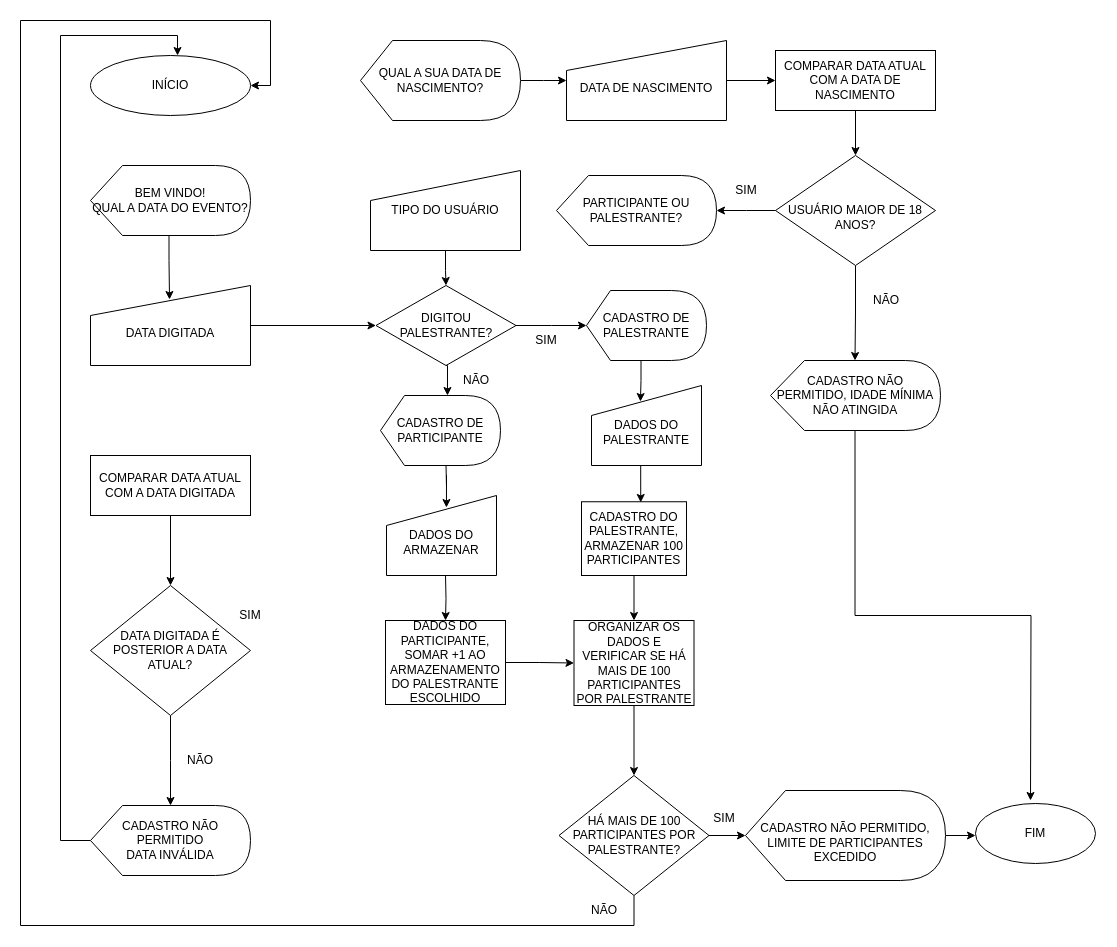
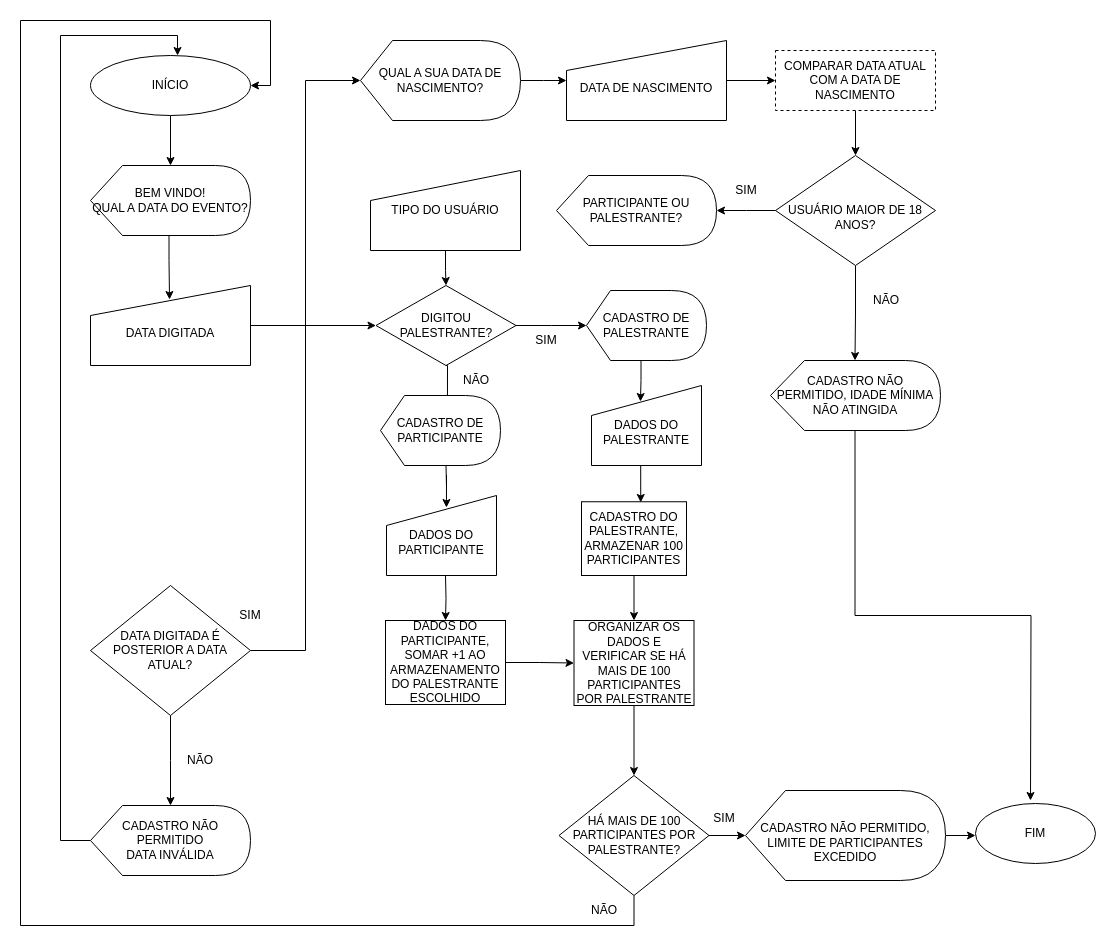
(856, 81) -> (856, 81)
none -> (171, 137)
none -> (306, 370)
(447, 387) -> (447, 390)
(171, 486) -> none
(442, 536) -> (442, 536)
(171, 547) -> none
